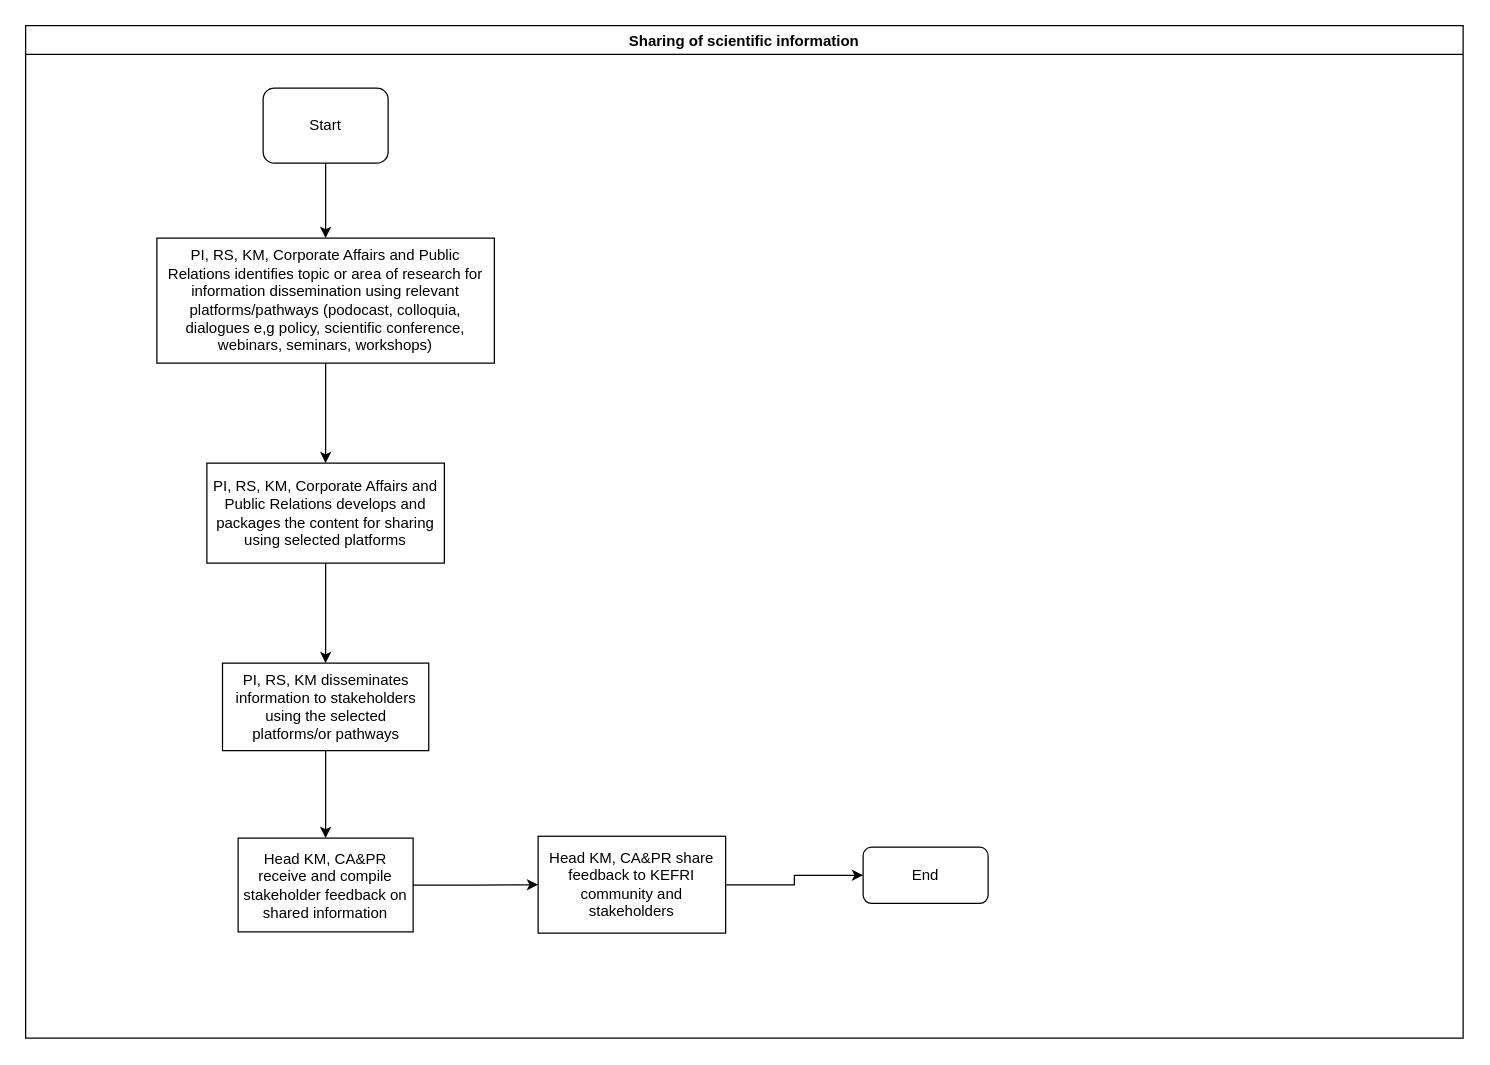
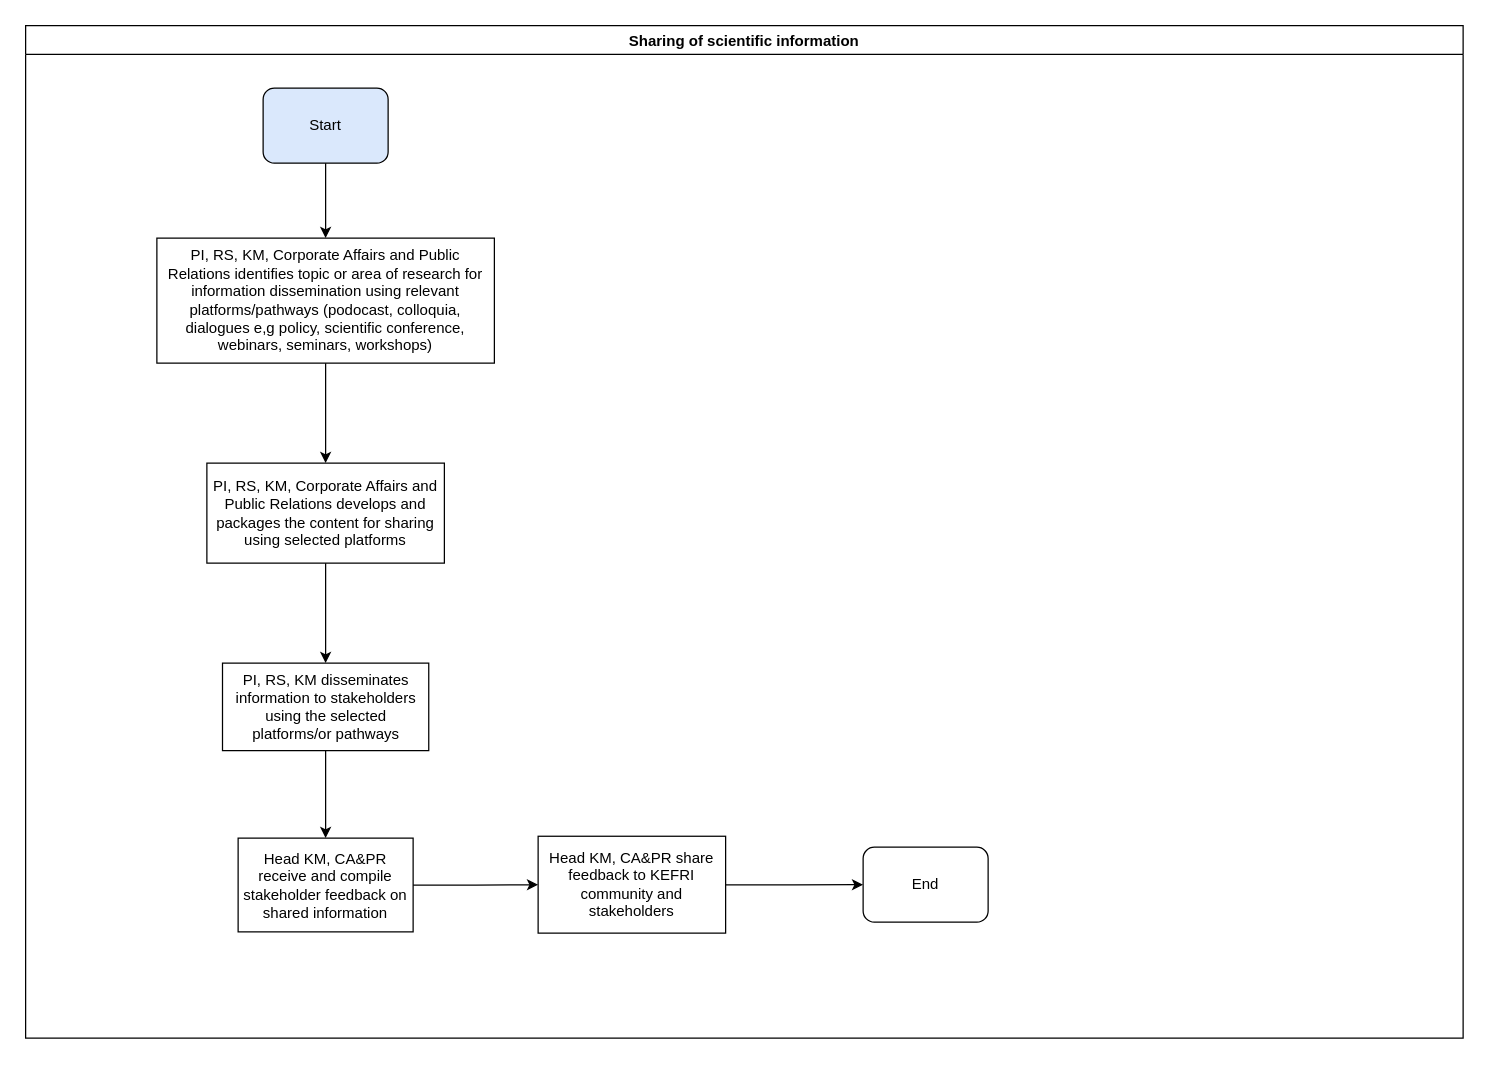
(326, 126) -> (326, 126)
(926, 875) -> (926, 885)
